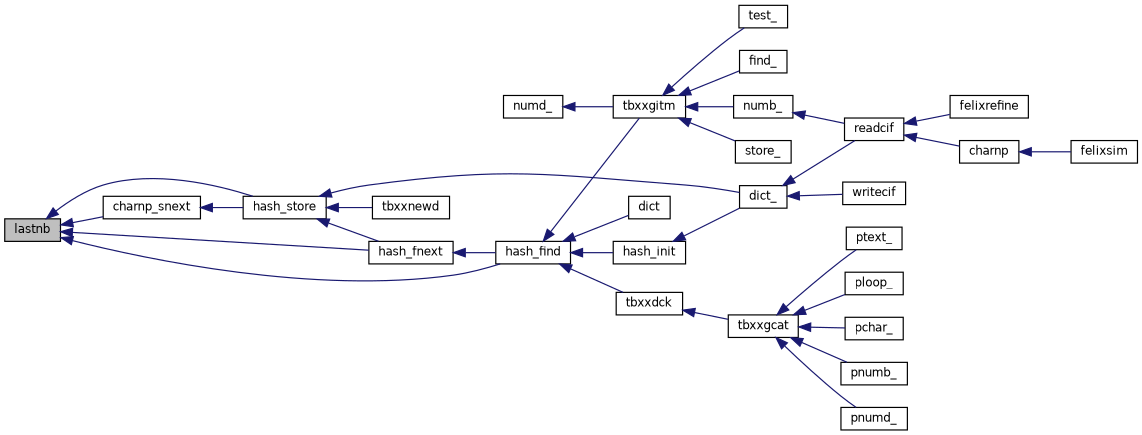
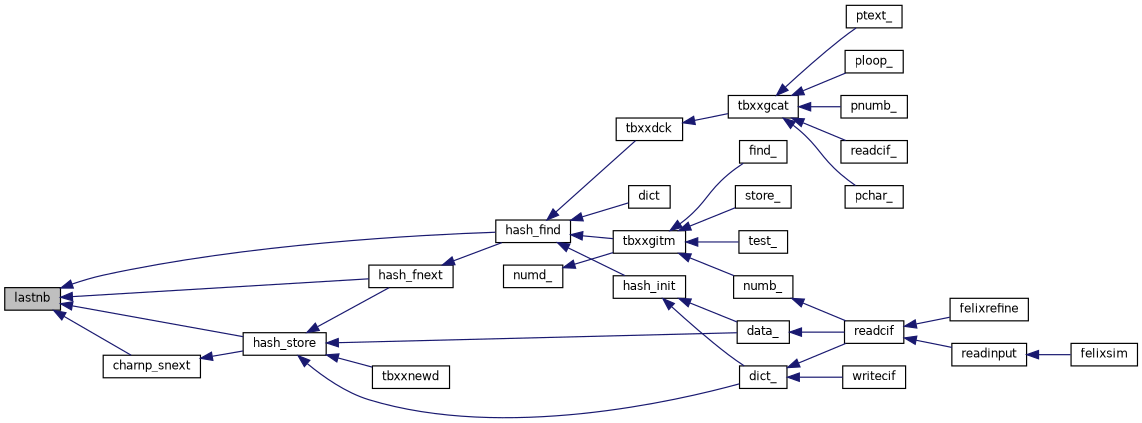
(989, 152) -> (989, 355)
none -> (763, 332)
(874, 419) -> (874, 152)
